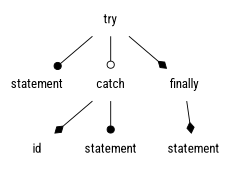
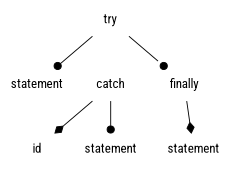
(111, 49) -> none
(143, 49) -> (143, 49)
